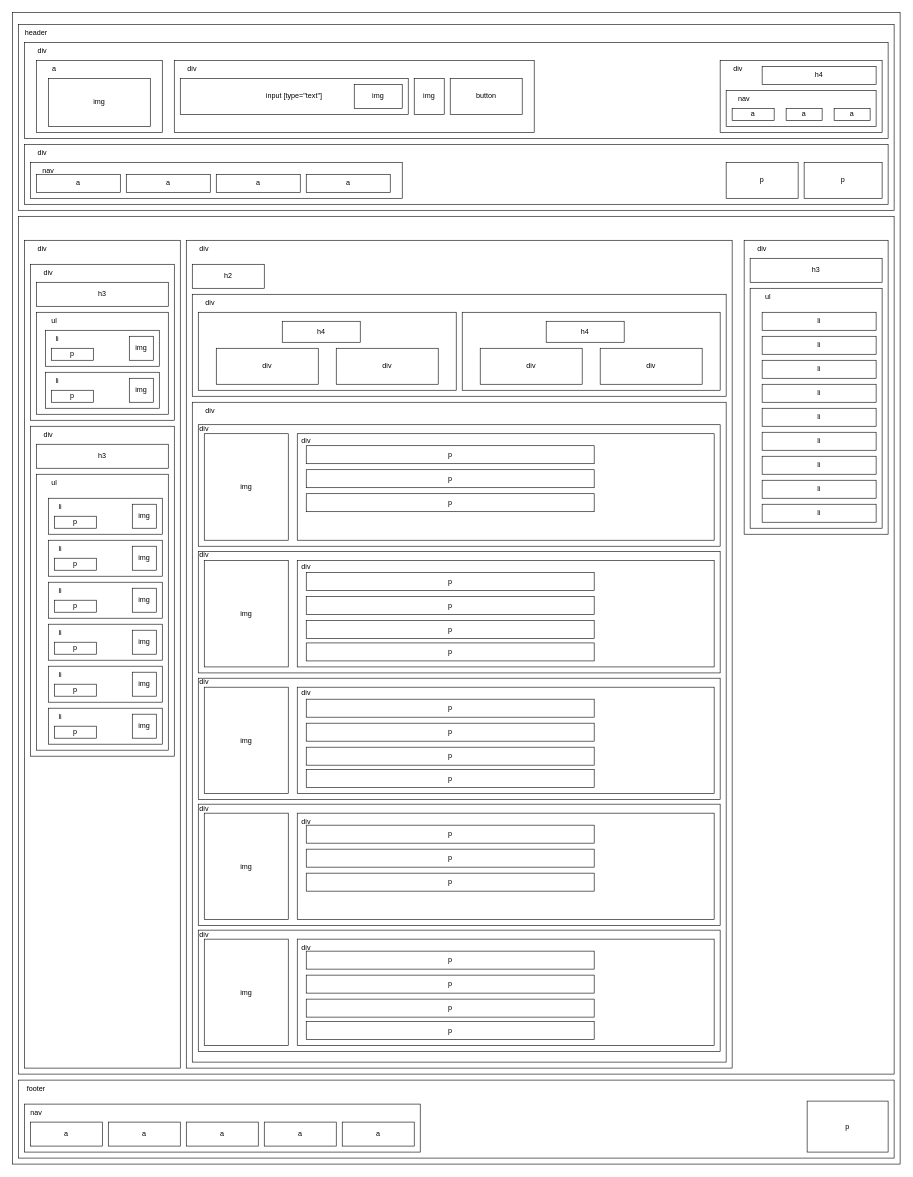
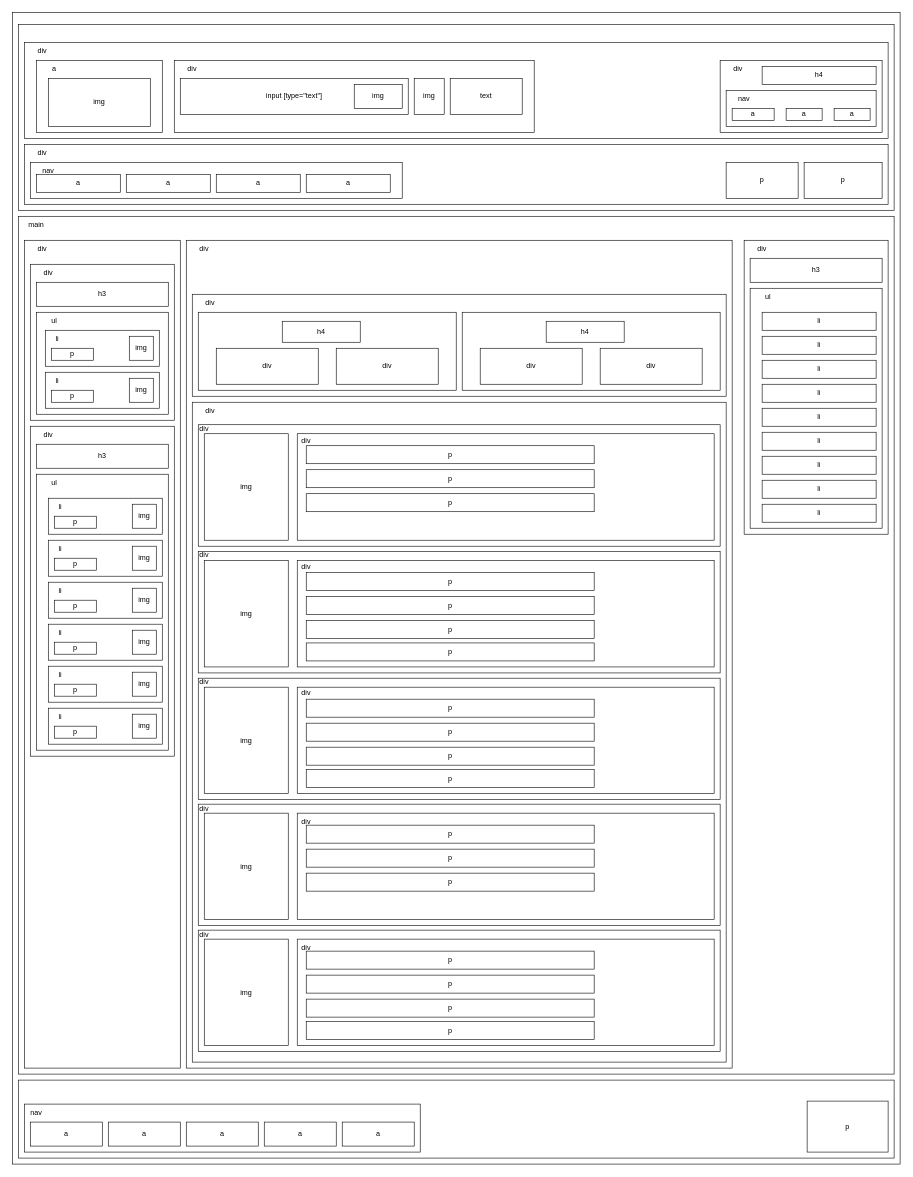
(36, 33) -> none
(486, 96) -> (486, 96)
none -> (36, 225)
(228, 276) -> none
(36, 1089) -> none
